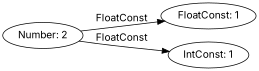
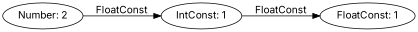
(119, 26) -> (277, 16)
